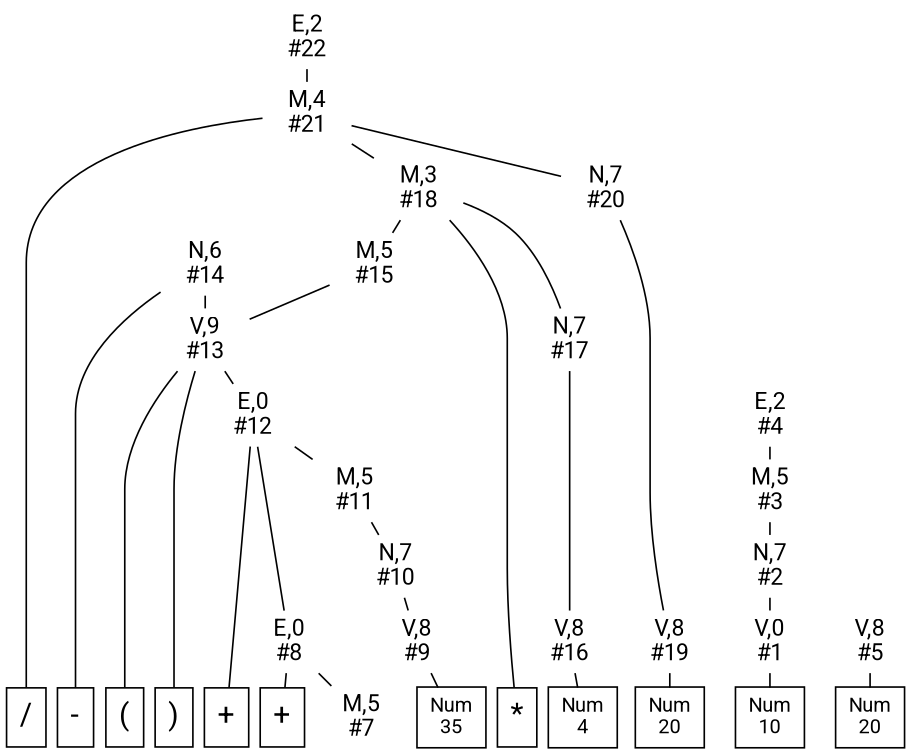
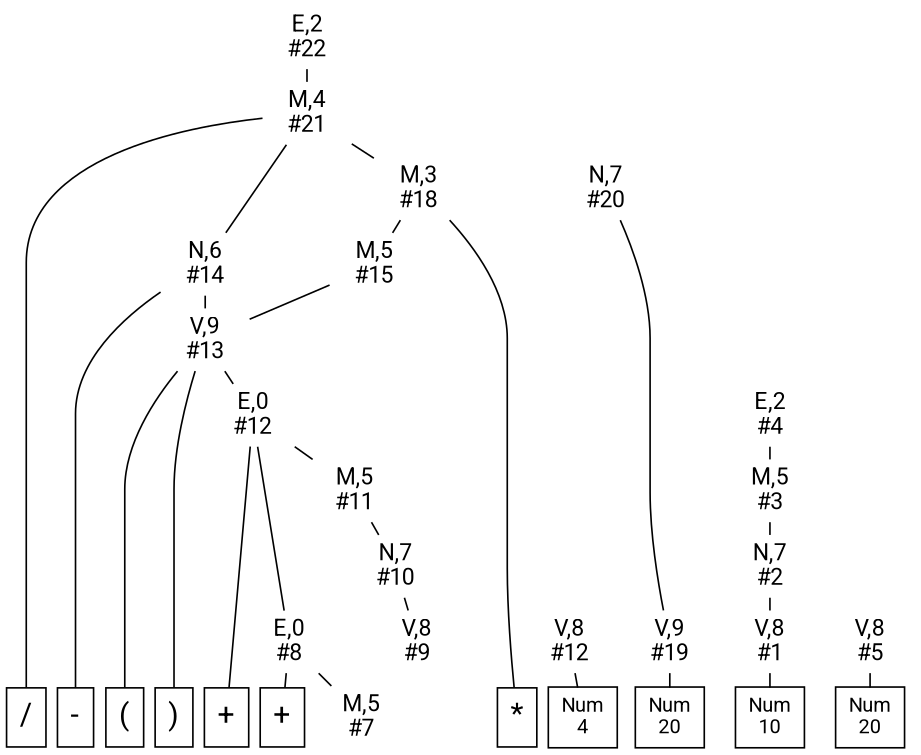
(456, 151) -> (256, 189)
(570, 340) -> none
(570, 642) -> (570, 642)
(670, 642) -> (670, 642)
(770, 642) -> (770, 642)
(451, 717) -> none
